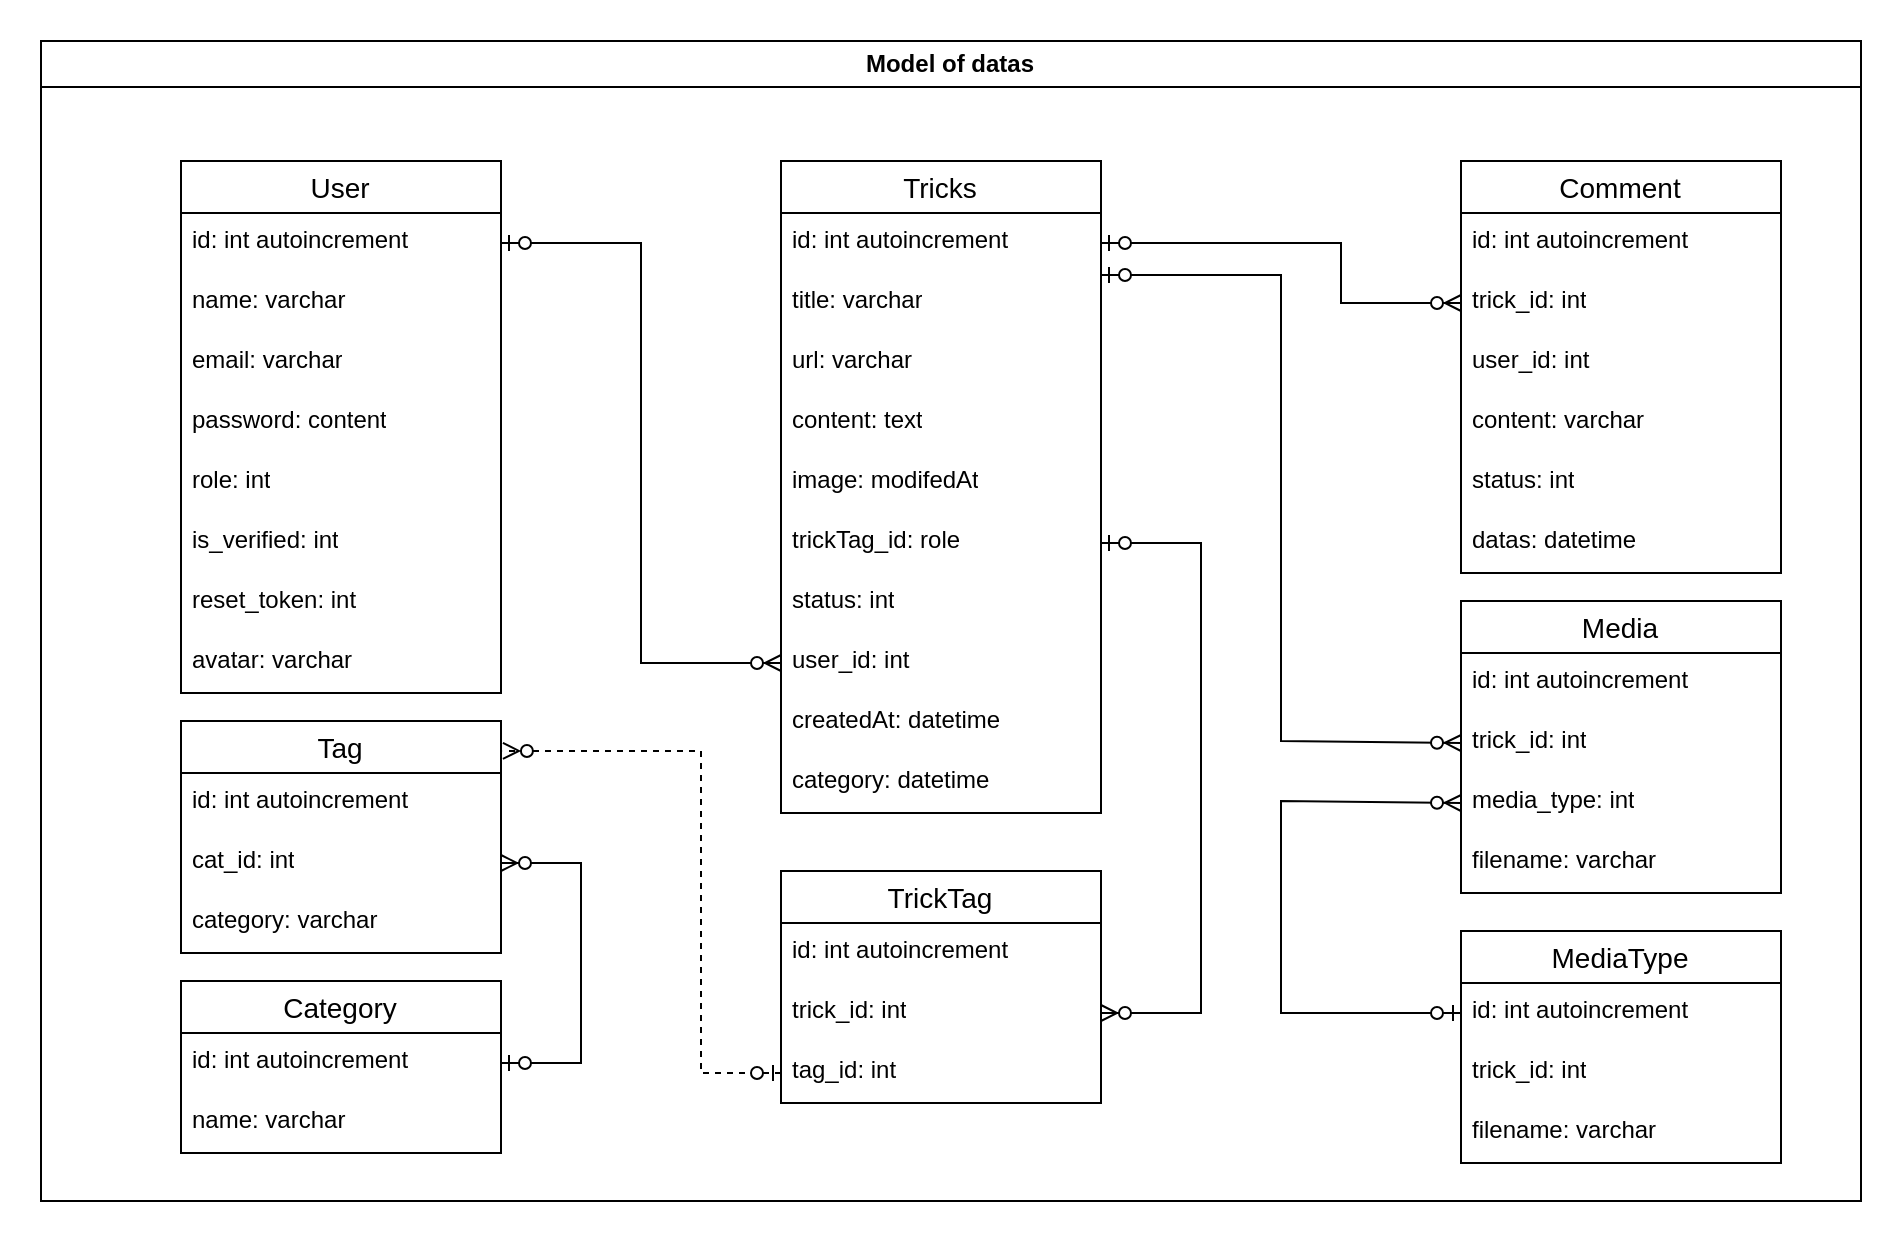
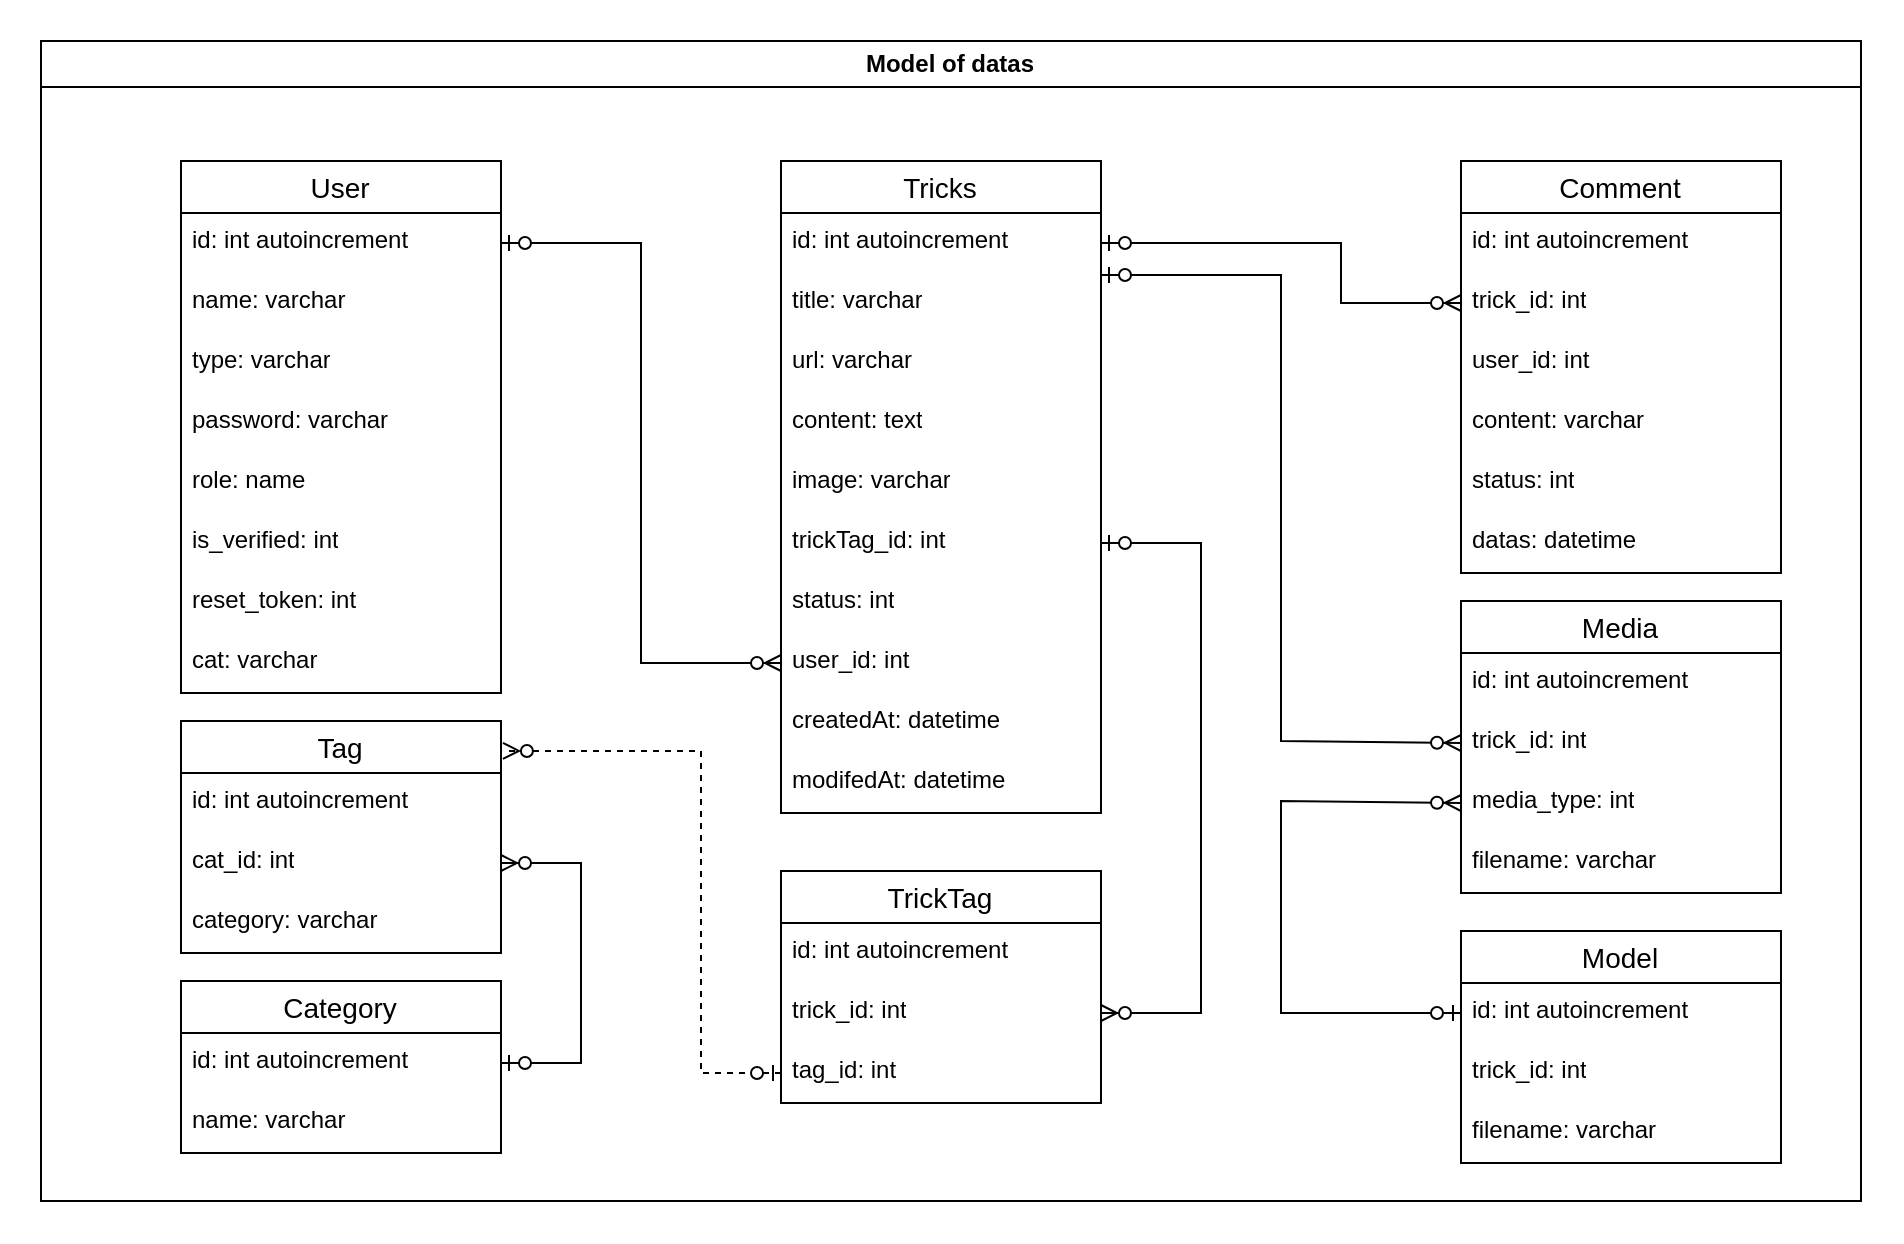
(275, 361) -> (274, 361)
(301, 421) -> (301, 421)
(241, 481) -> (251, 481)
(888, 481) -> (878, 481)
(892, 541) -> (885, 541)
(288, 661) -> (267, 661)
(905, 781) -> (908, 781)
(1620, 959) -> (1620, 959)
